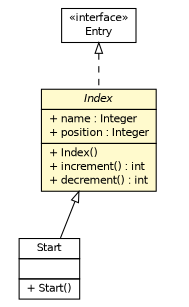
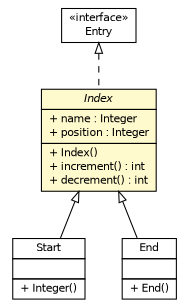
none -> (149, 268)
(49, 288) -> (49, 288)
